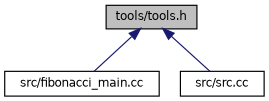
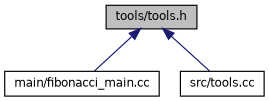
(82, 84) -> (82, 84)
(222, 84) -> (222, 84)
